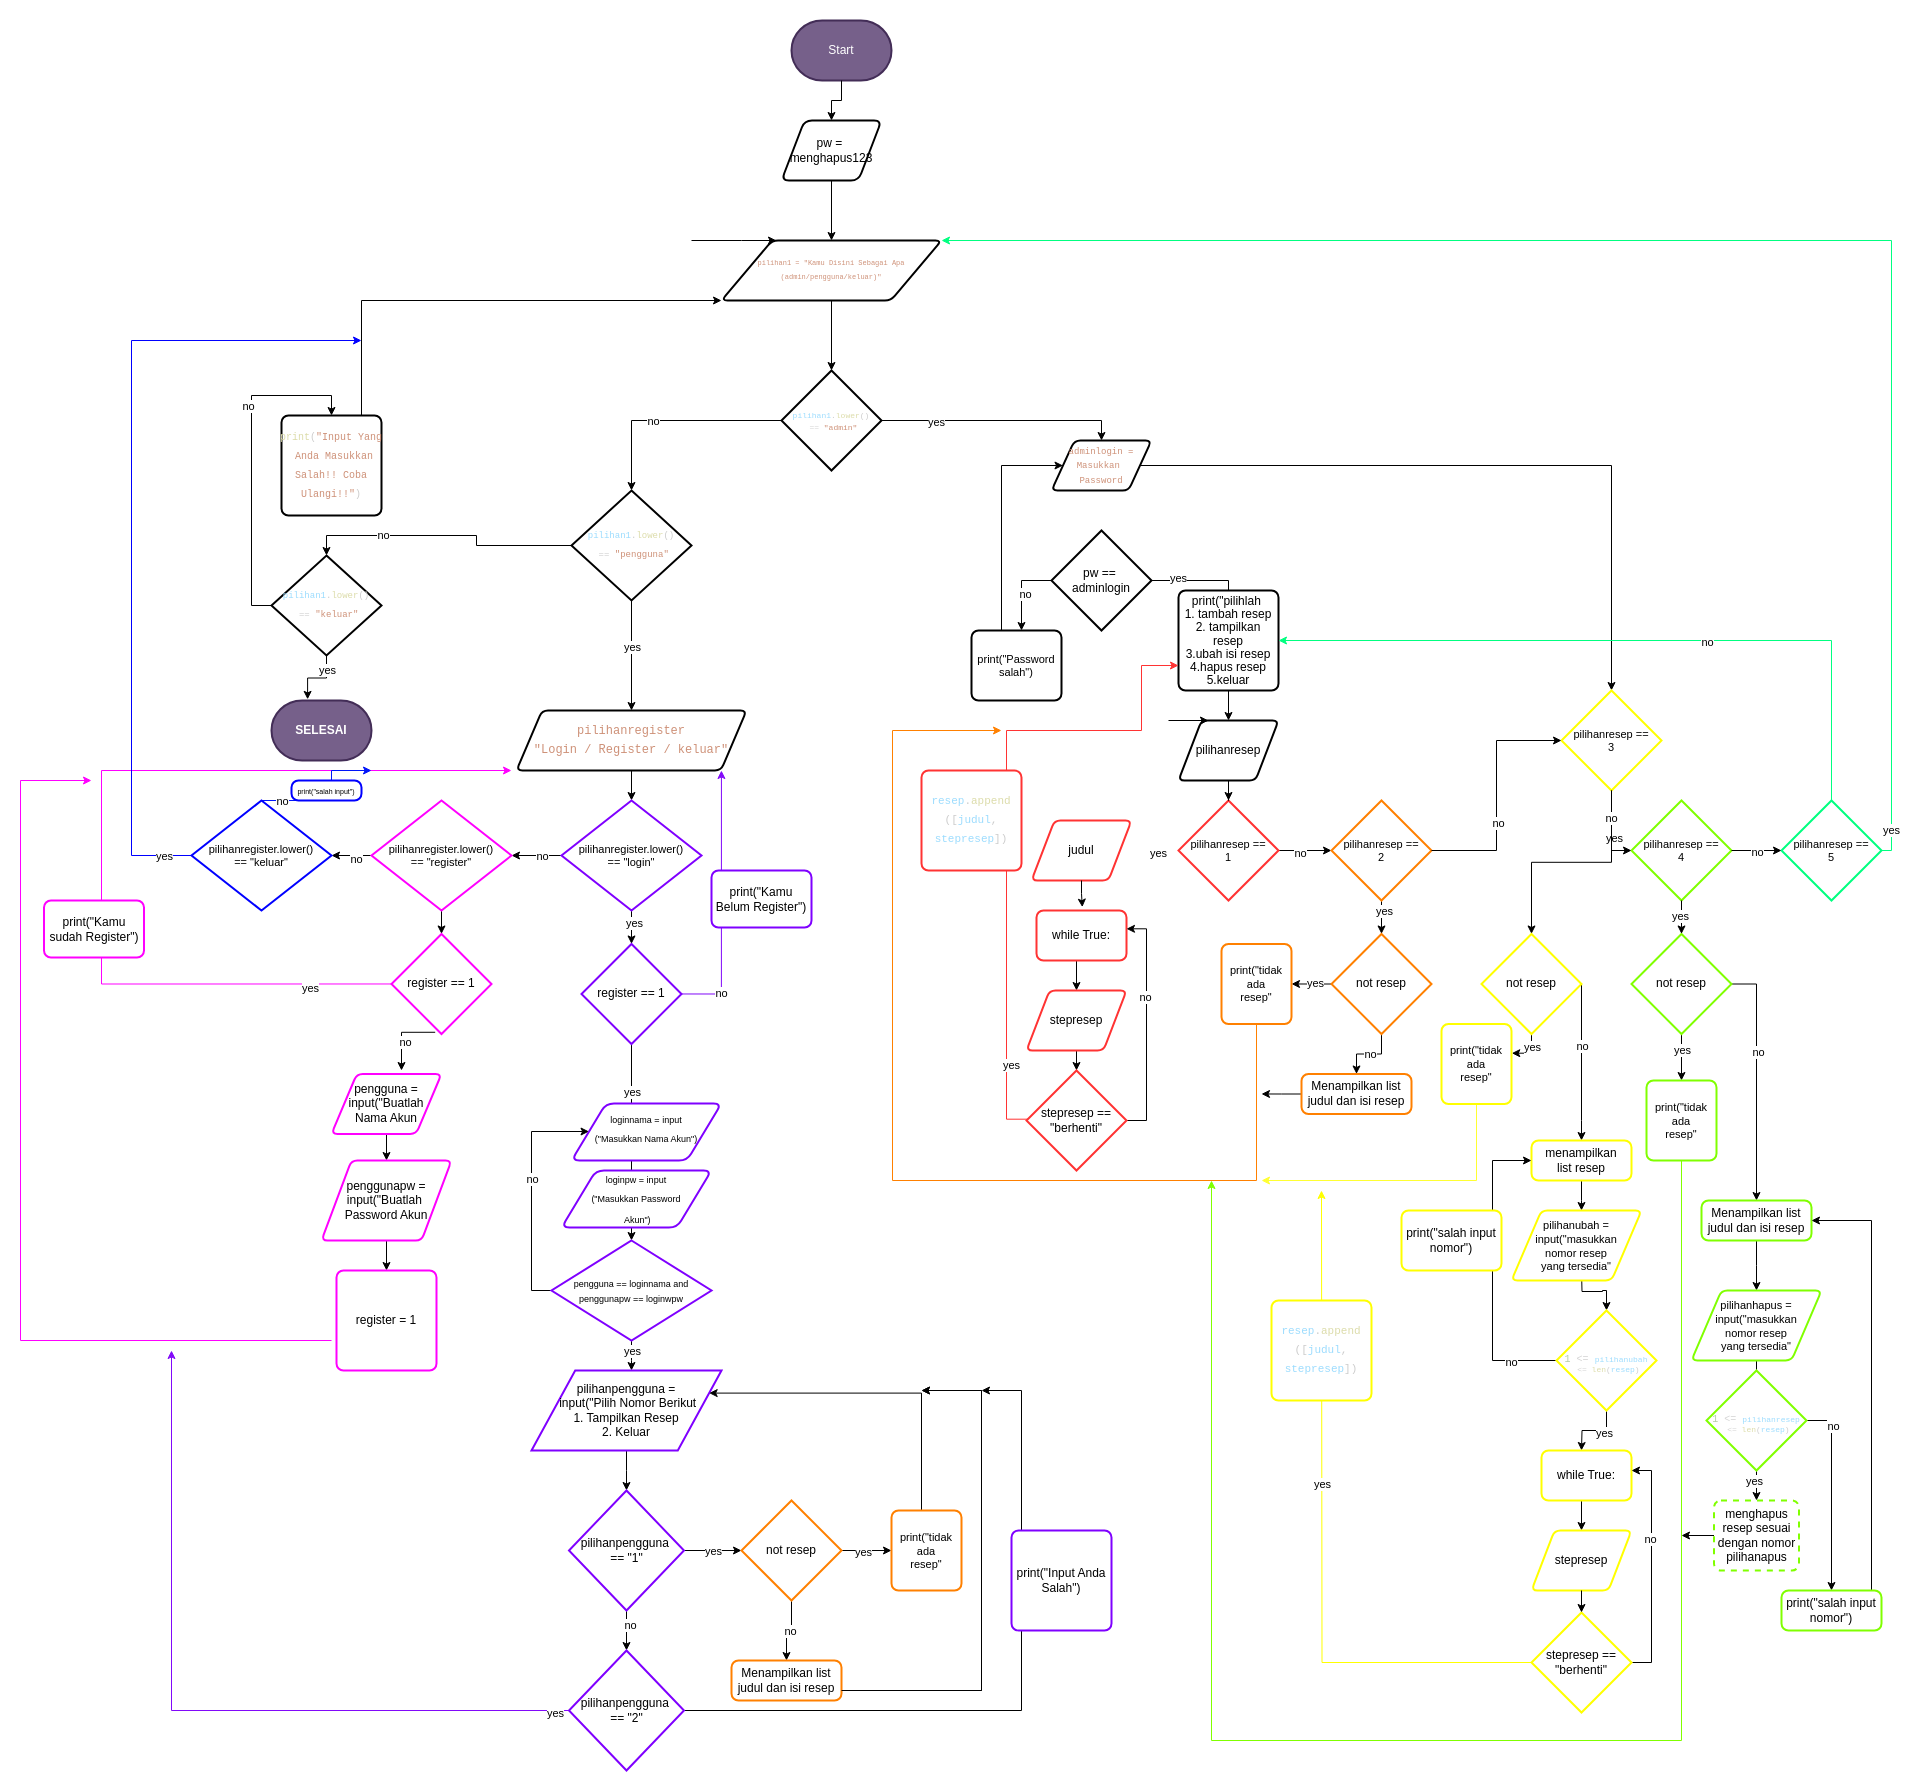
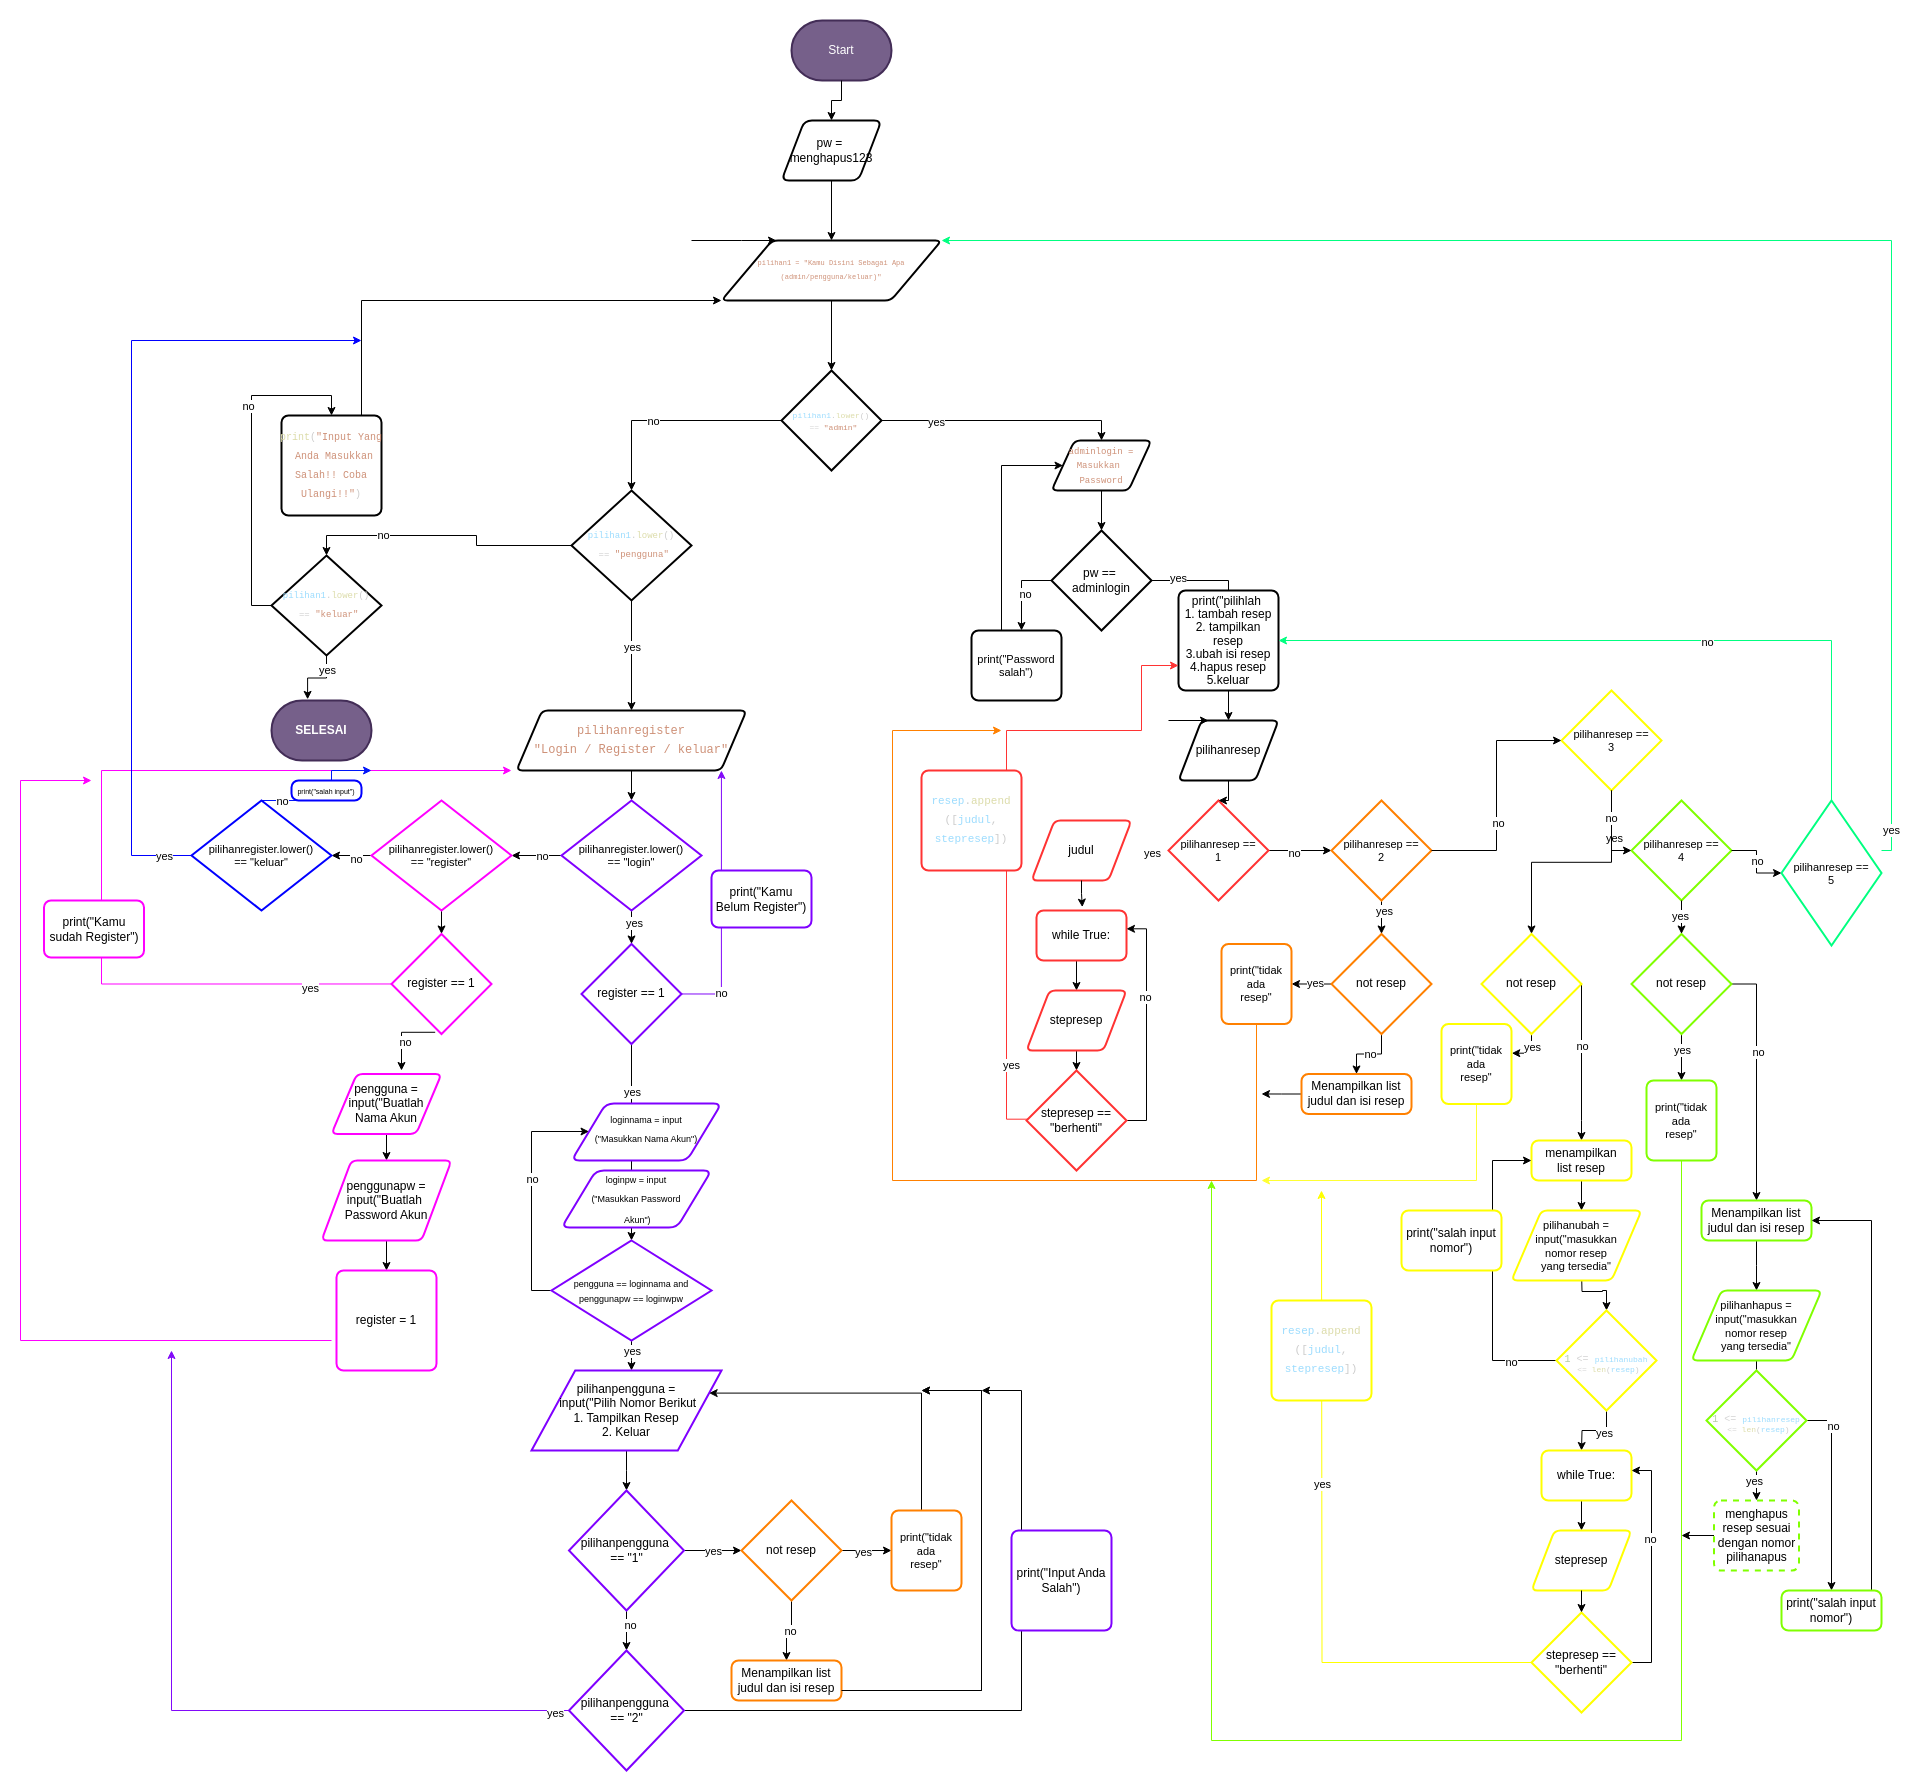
(1484, 466) -> (1102, 507)
(1229, 851) -> (1219, 851)
(1832, 851) -> (1832, 873)
